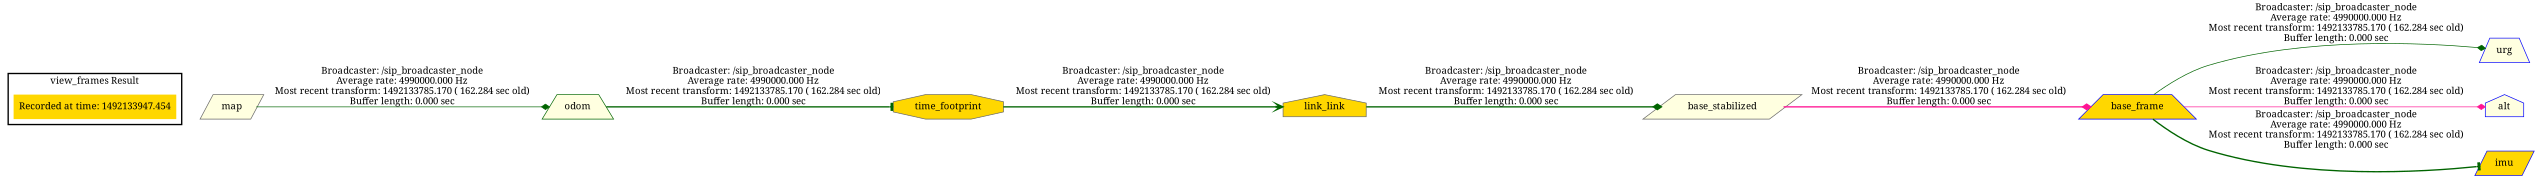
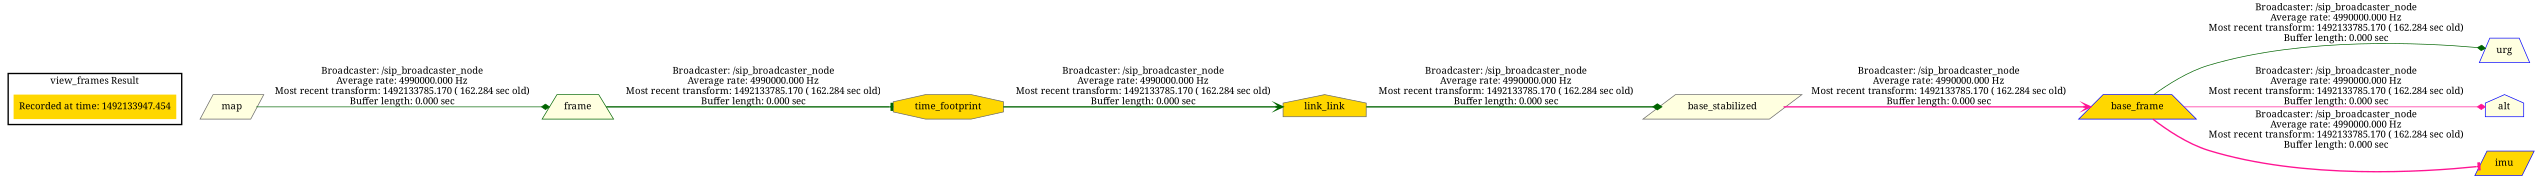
(578, 107) -> (578, 107)
(1934, 107) -> (1934, 107)
(2310, 169) -> (2310, 169)
